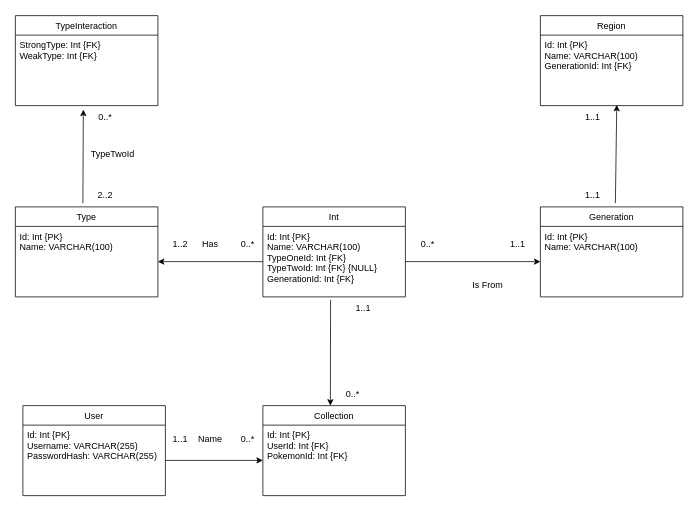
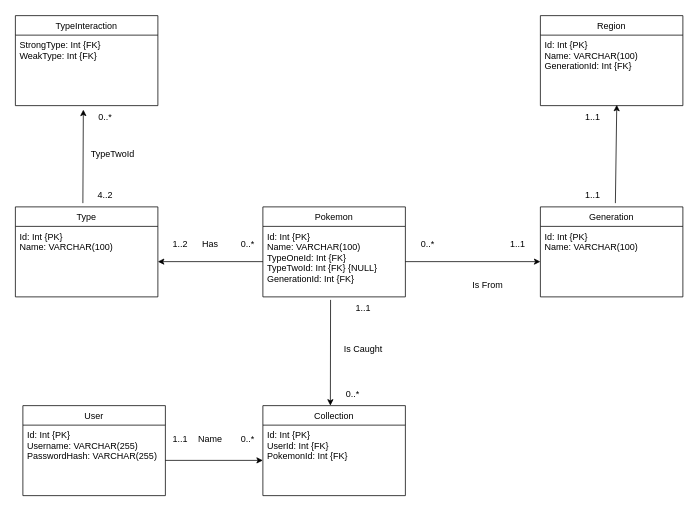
(105, 195) -> (105, 195)
(334, 217) -> (334, 217)
none -> (363, 349)
